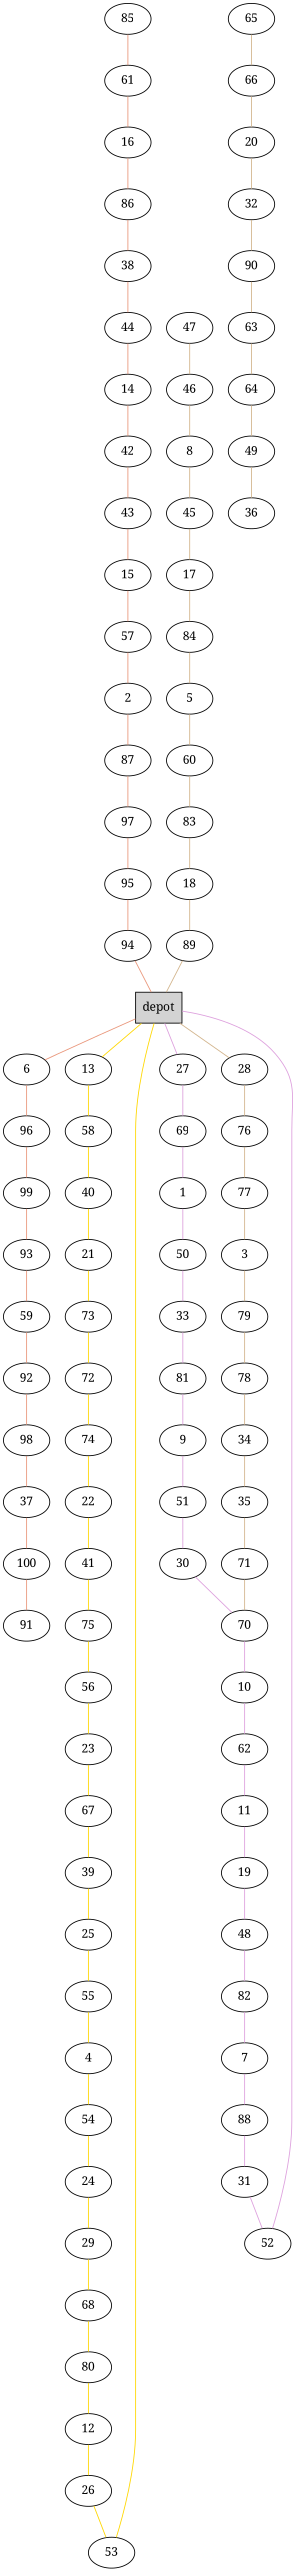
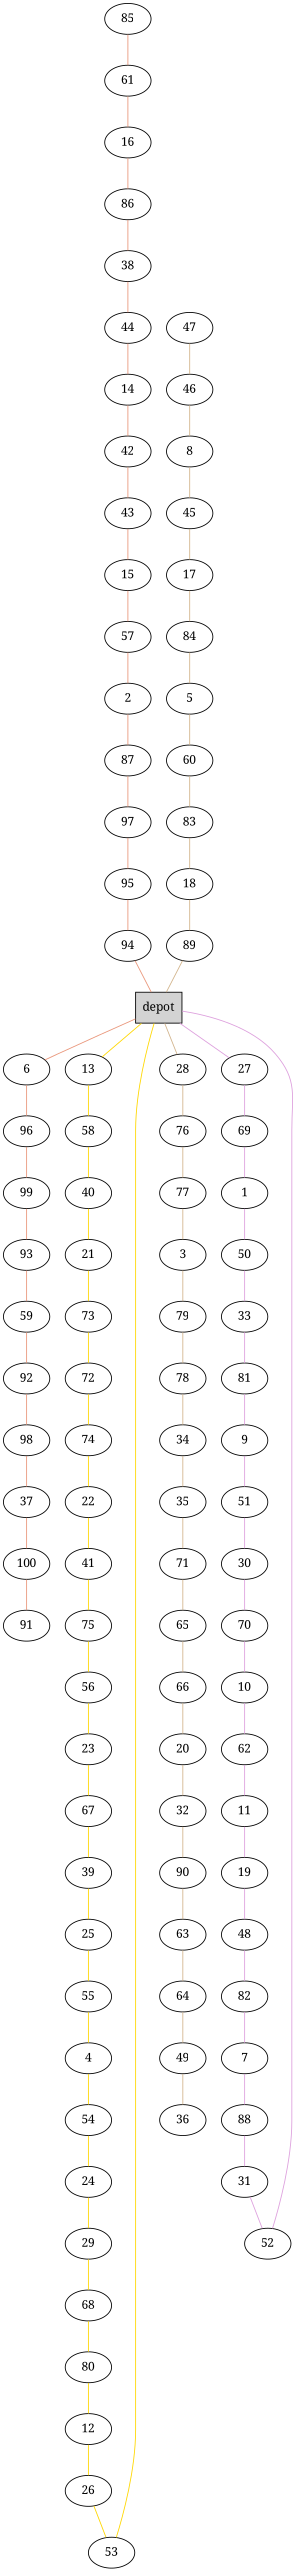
(245, 1595) -> (183, 1595)
